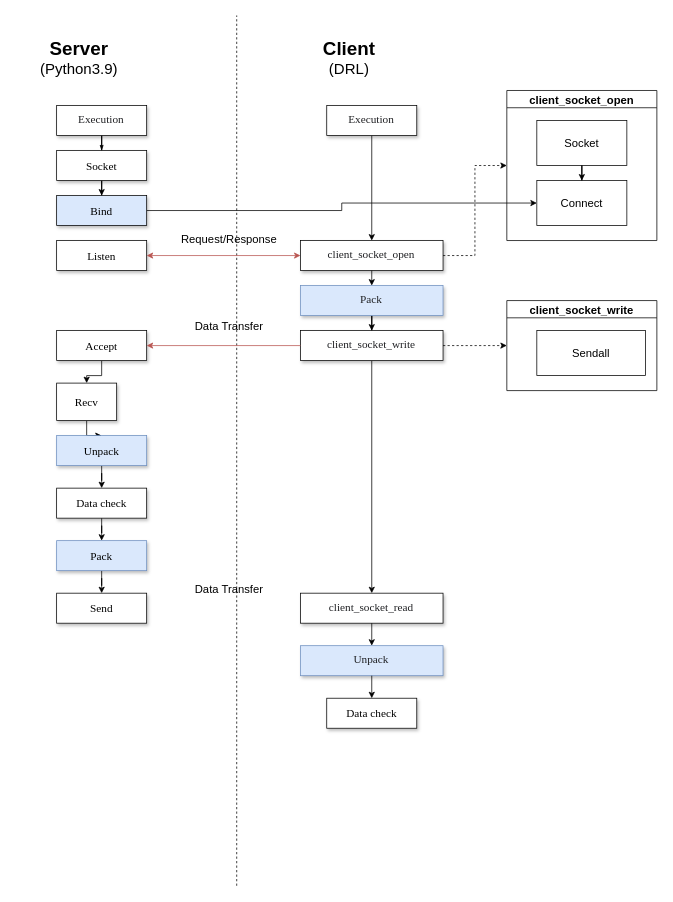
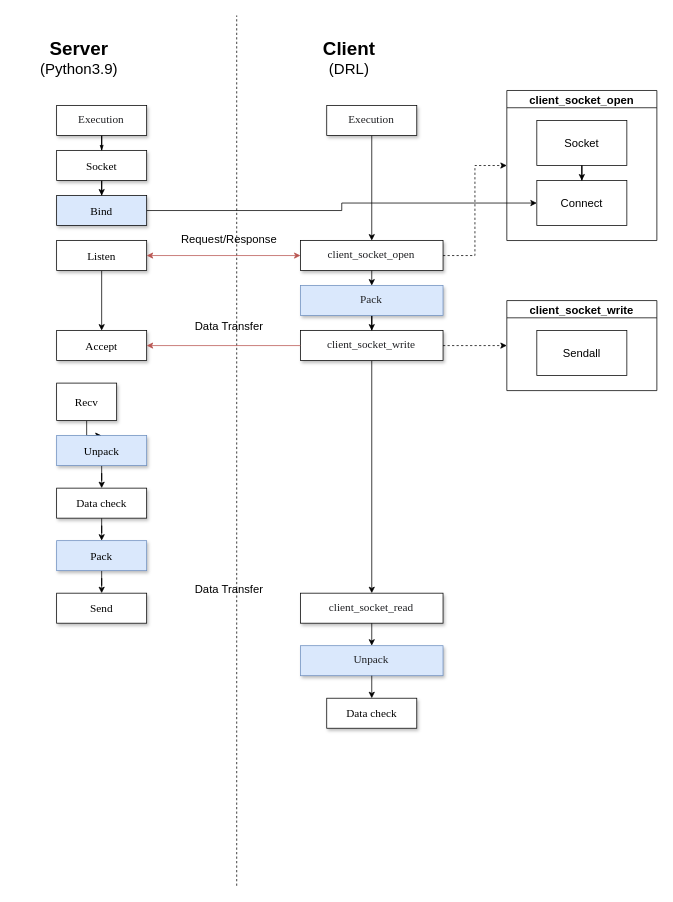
none -> (102, 297)
(591, 353) -> (582, 353)
(101, 375) -> none
